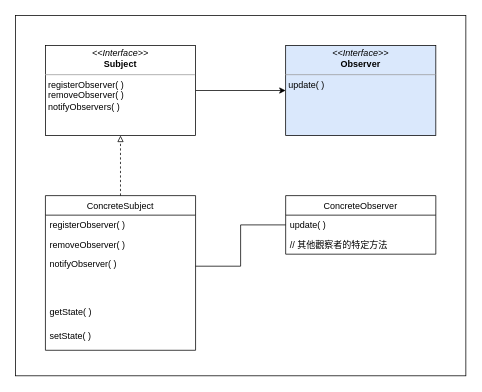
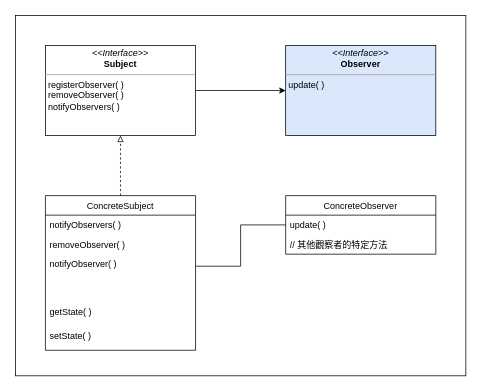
(95, 225) -> (93, 225)
